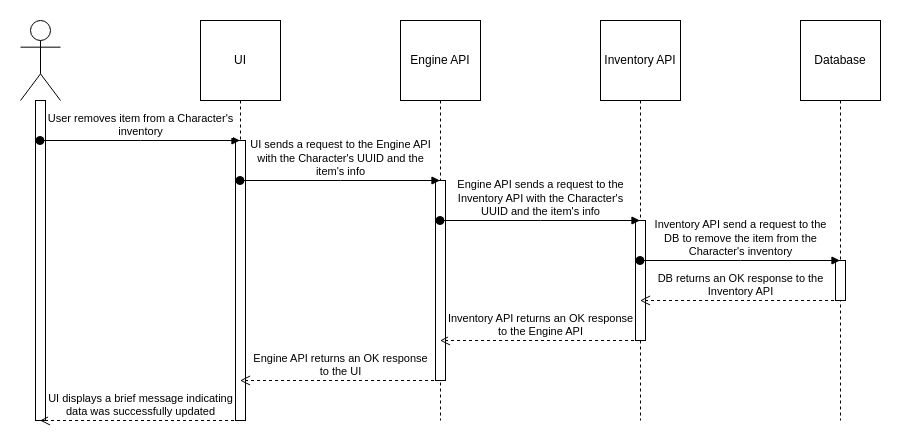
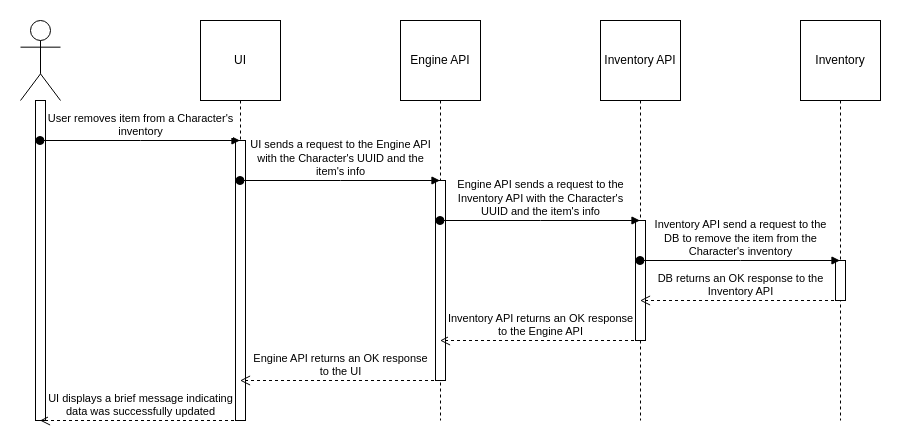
(841, 61) -> (841, 61)
